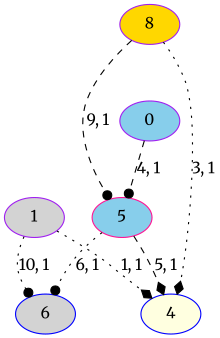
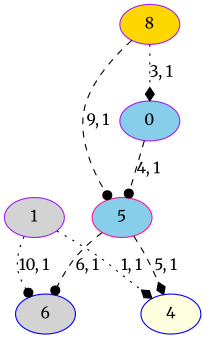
(192, 159) -> (150, 66)
(76, 257) -> (76, 257)
